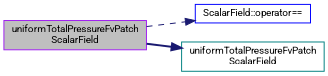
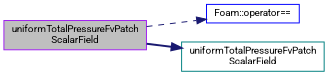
(253, 14) -> (253, 14)
